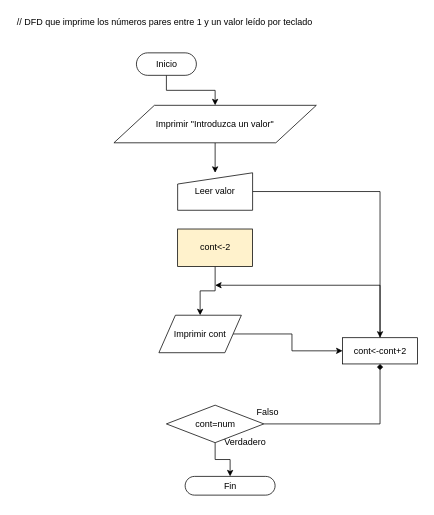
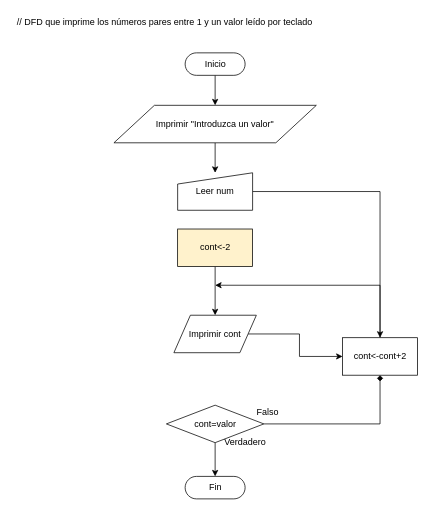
(166, 64) -> (215, 64)
(215, 192) -> (215, 192)
(200, 334) -> (215, 334)
(380, 351) -> (380, 357)
(215, 424) -> (215, 424)
(230, 486) -> (215, 488)
